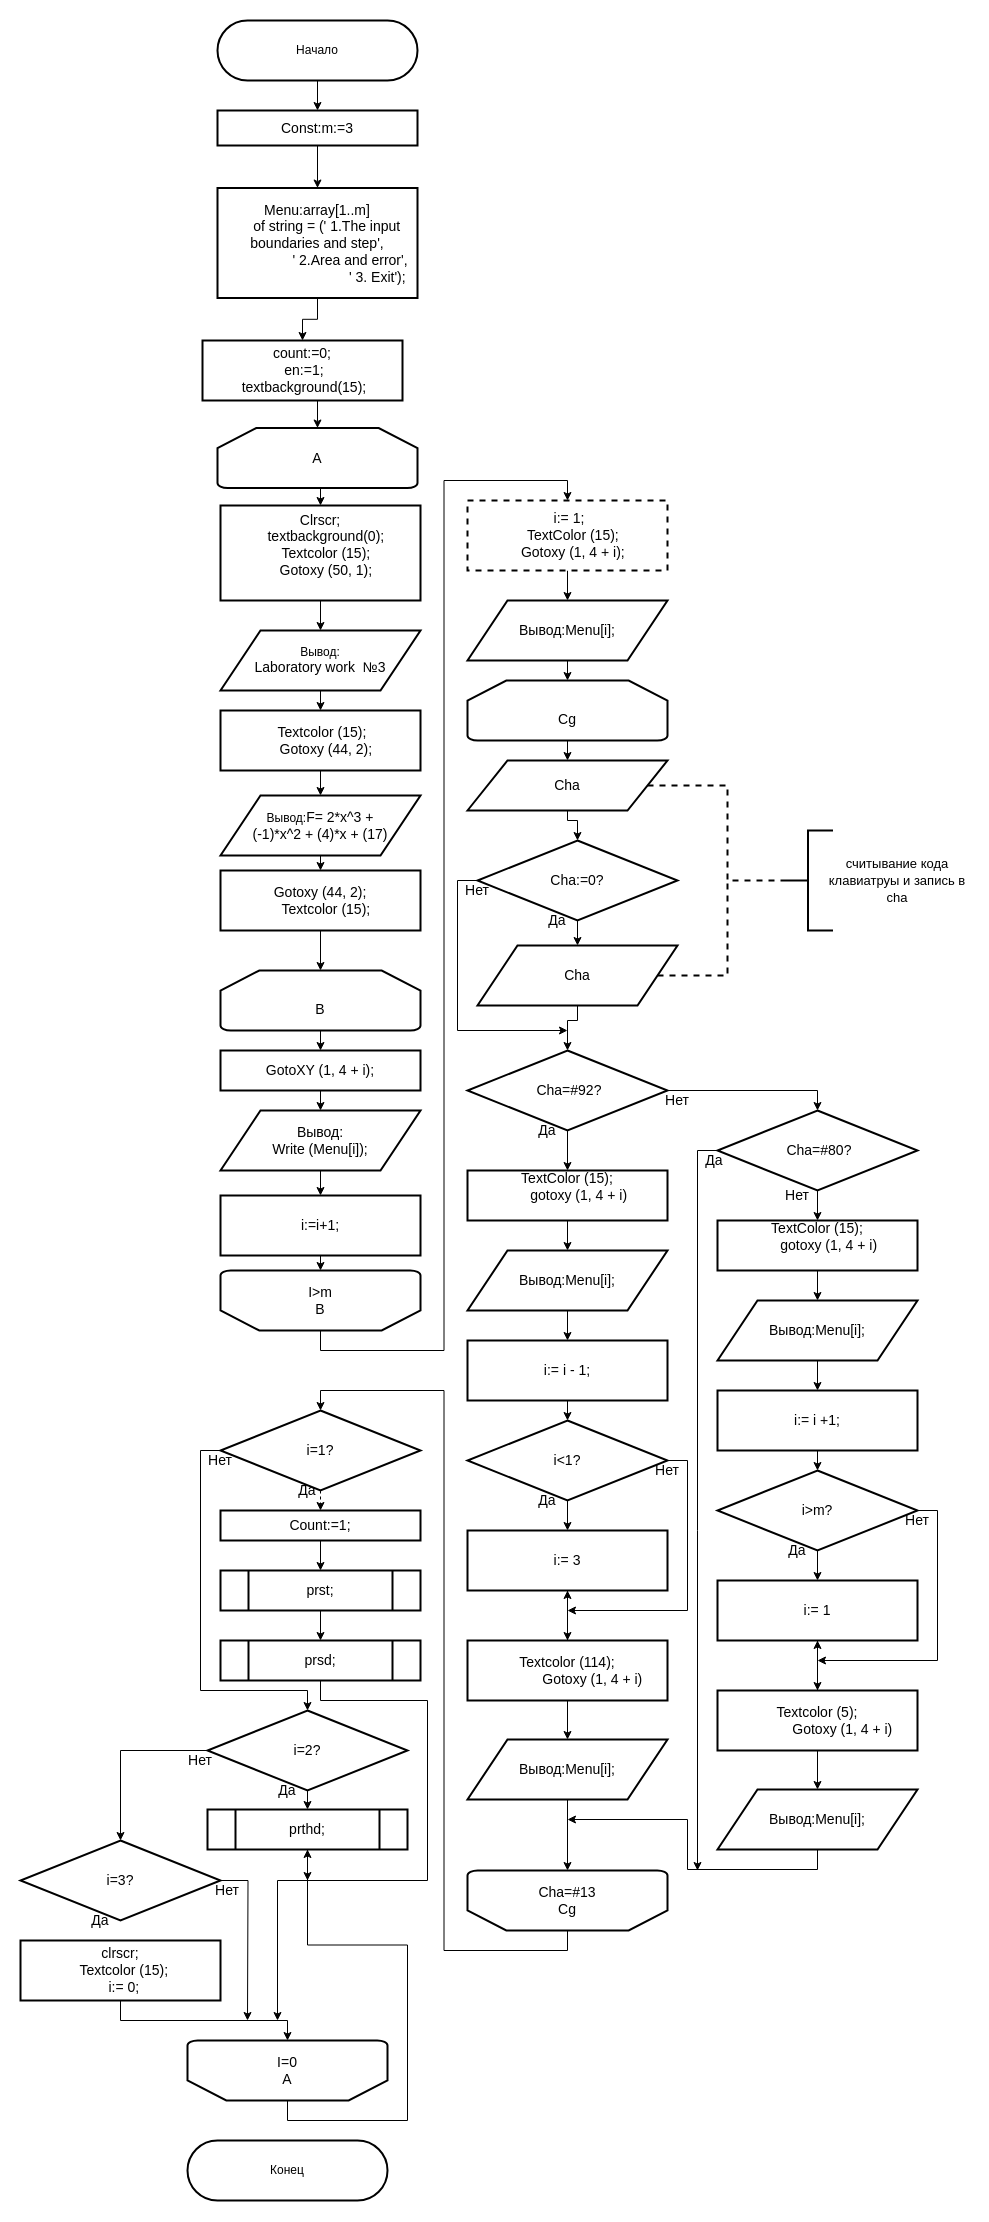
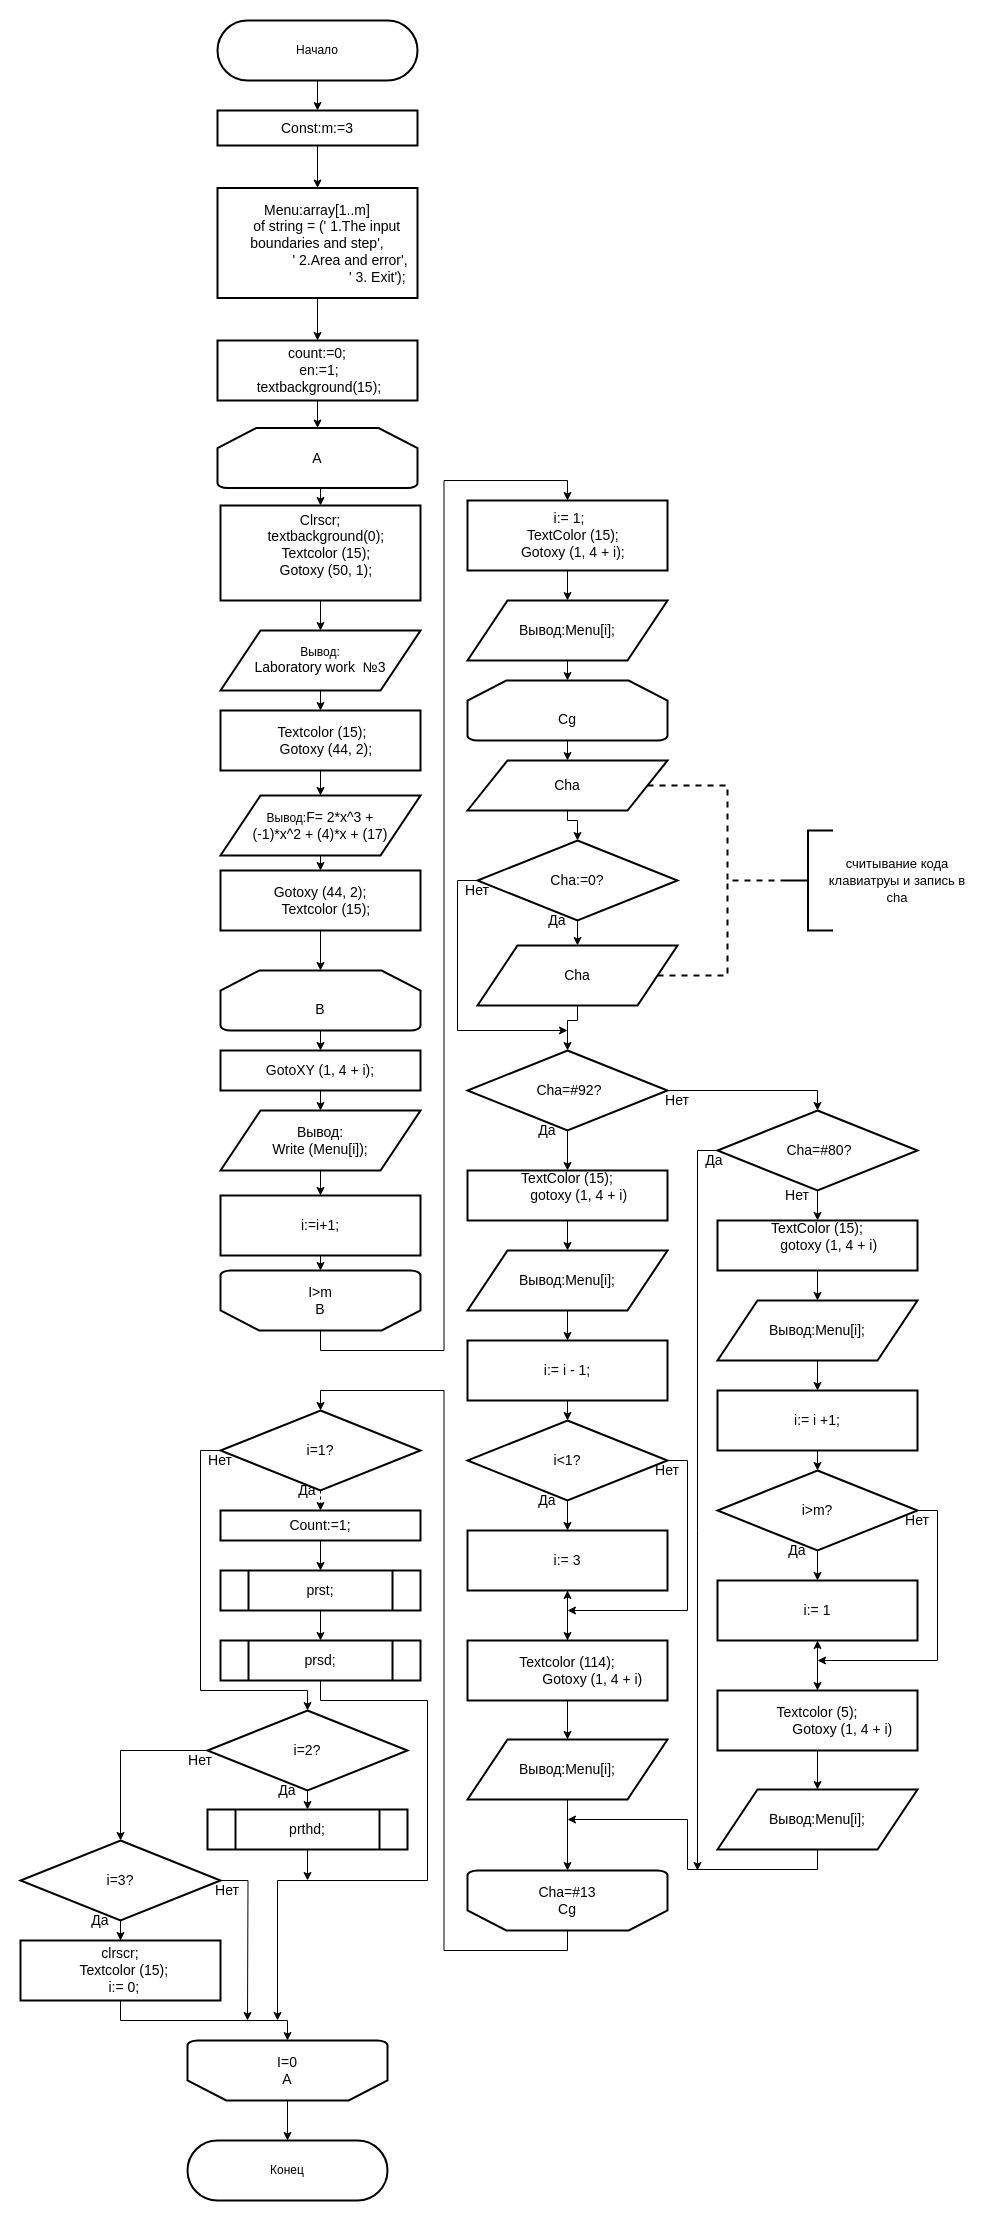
(303, 371) -> (318, 371)
(568, 536) -> (568, 536)
none -> (121, 1935)
(408, 2013) -> (288, 2126)
